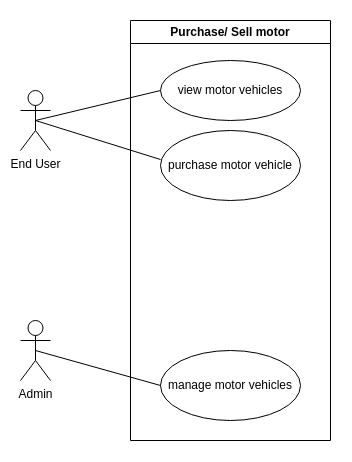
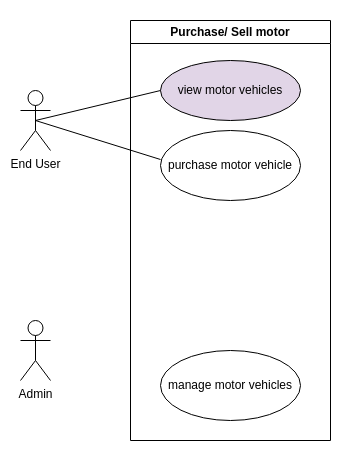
(231, 91) -> (231, 91)
(98, 368) -> none
